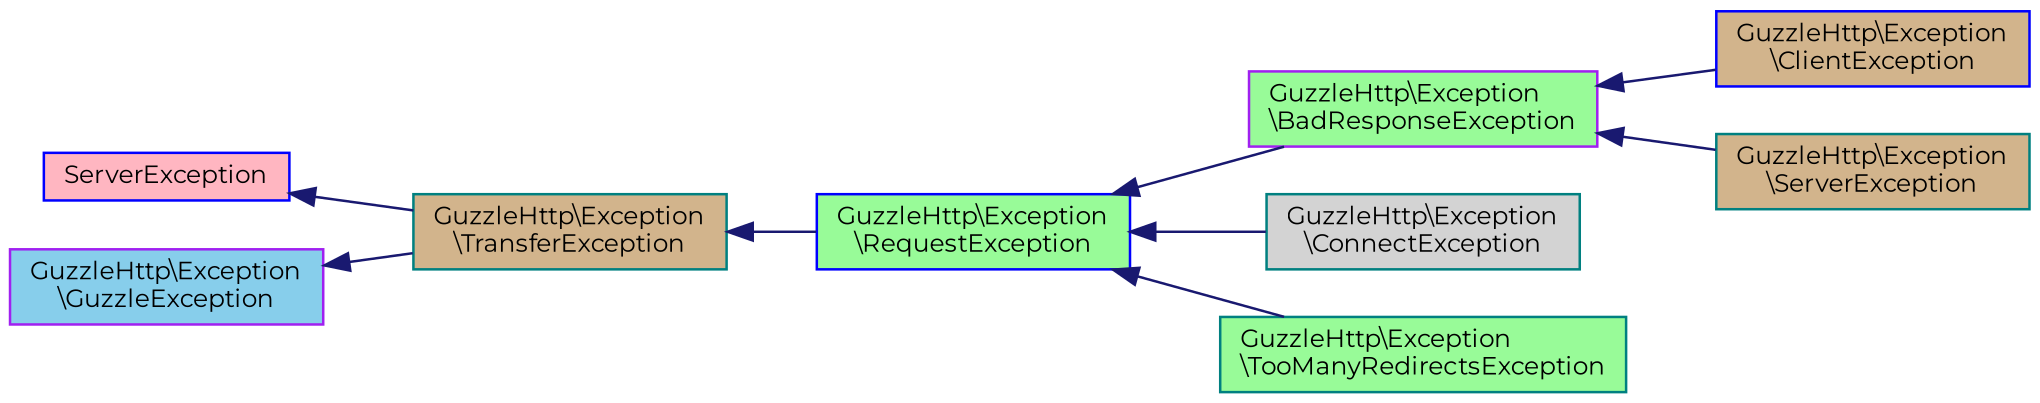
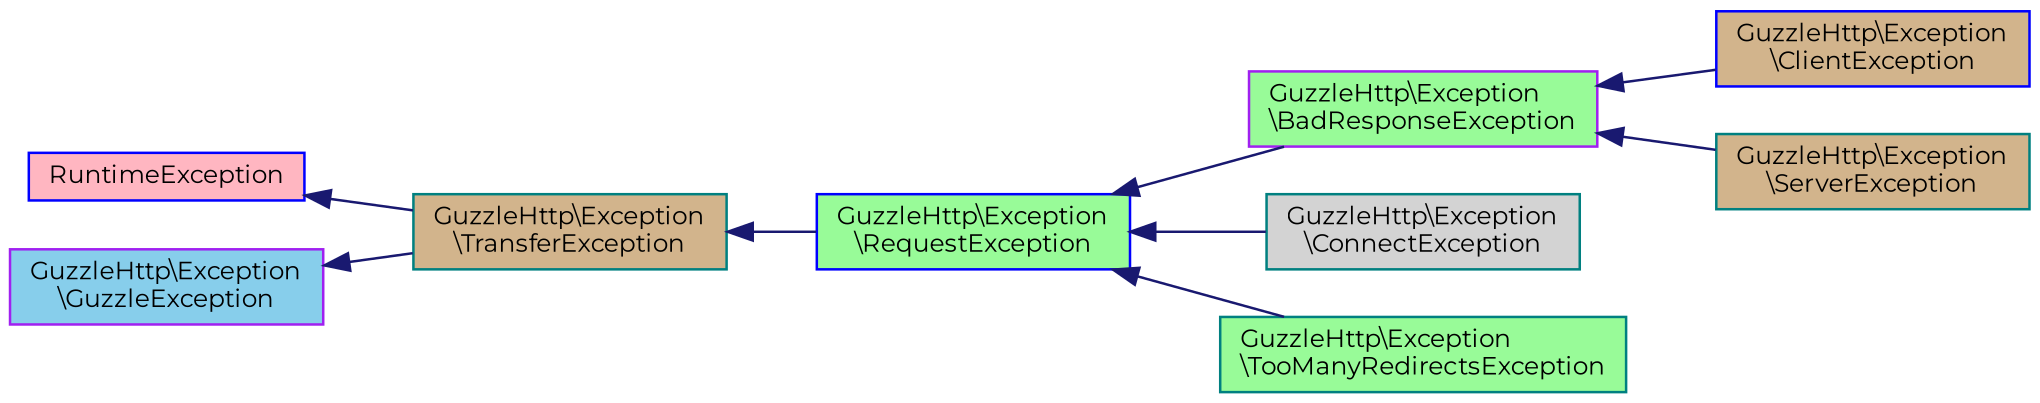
(167, 177) -> (167, 177)
